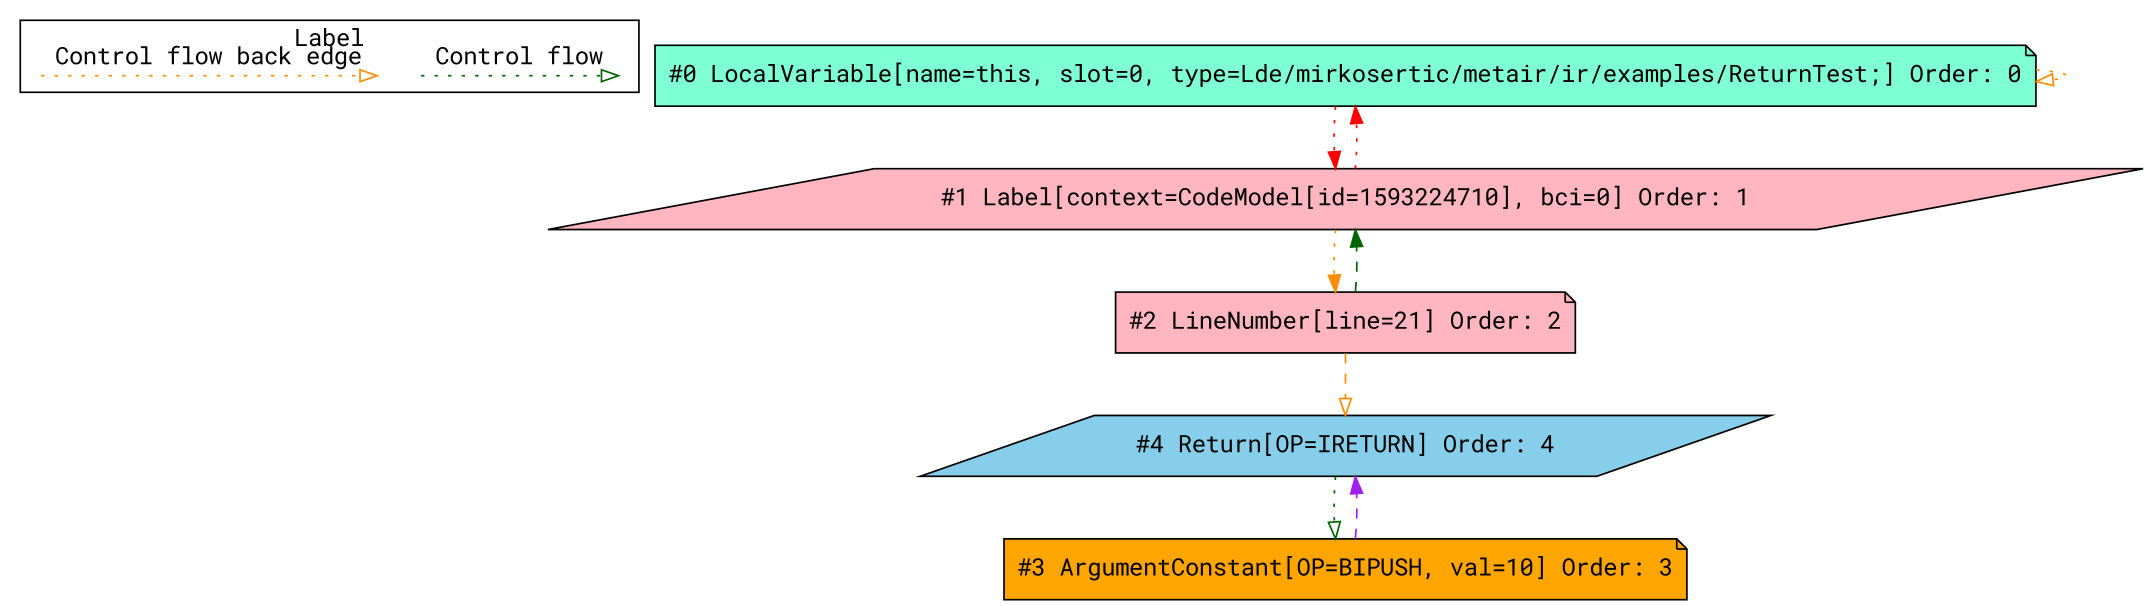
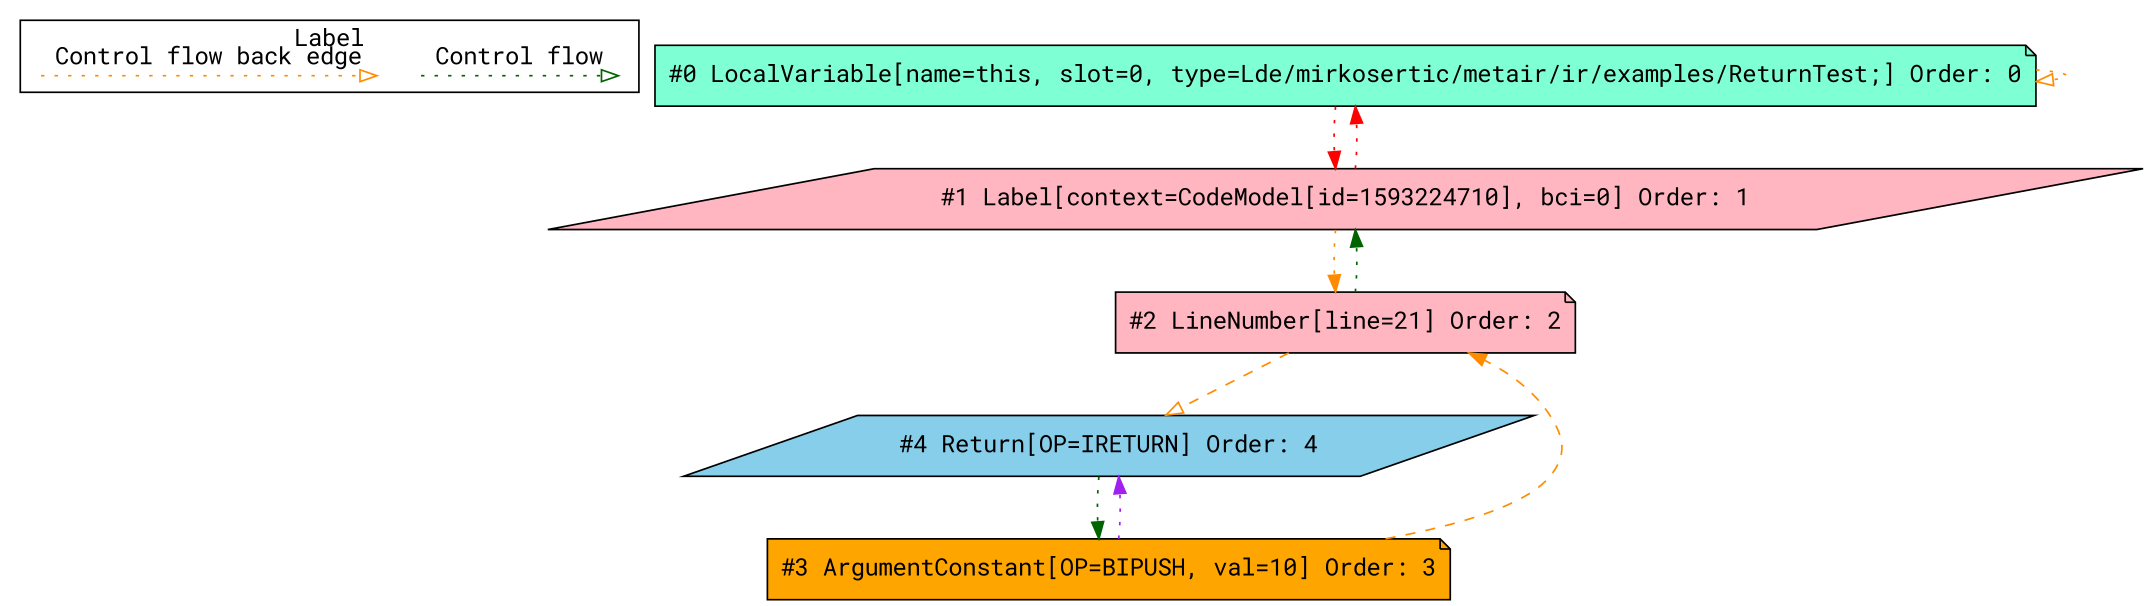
(1357, 269) -> (1357, 269)
none -> (1541, 485)
(1334, 499) -> (1098, 499)
(1357, 516) -> (1120, 516)
